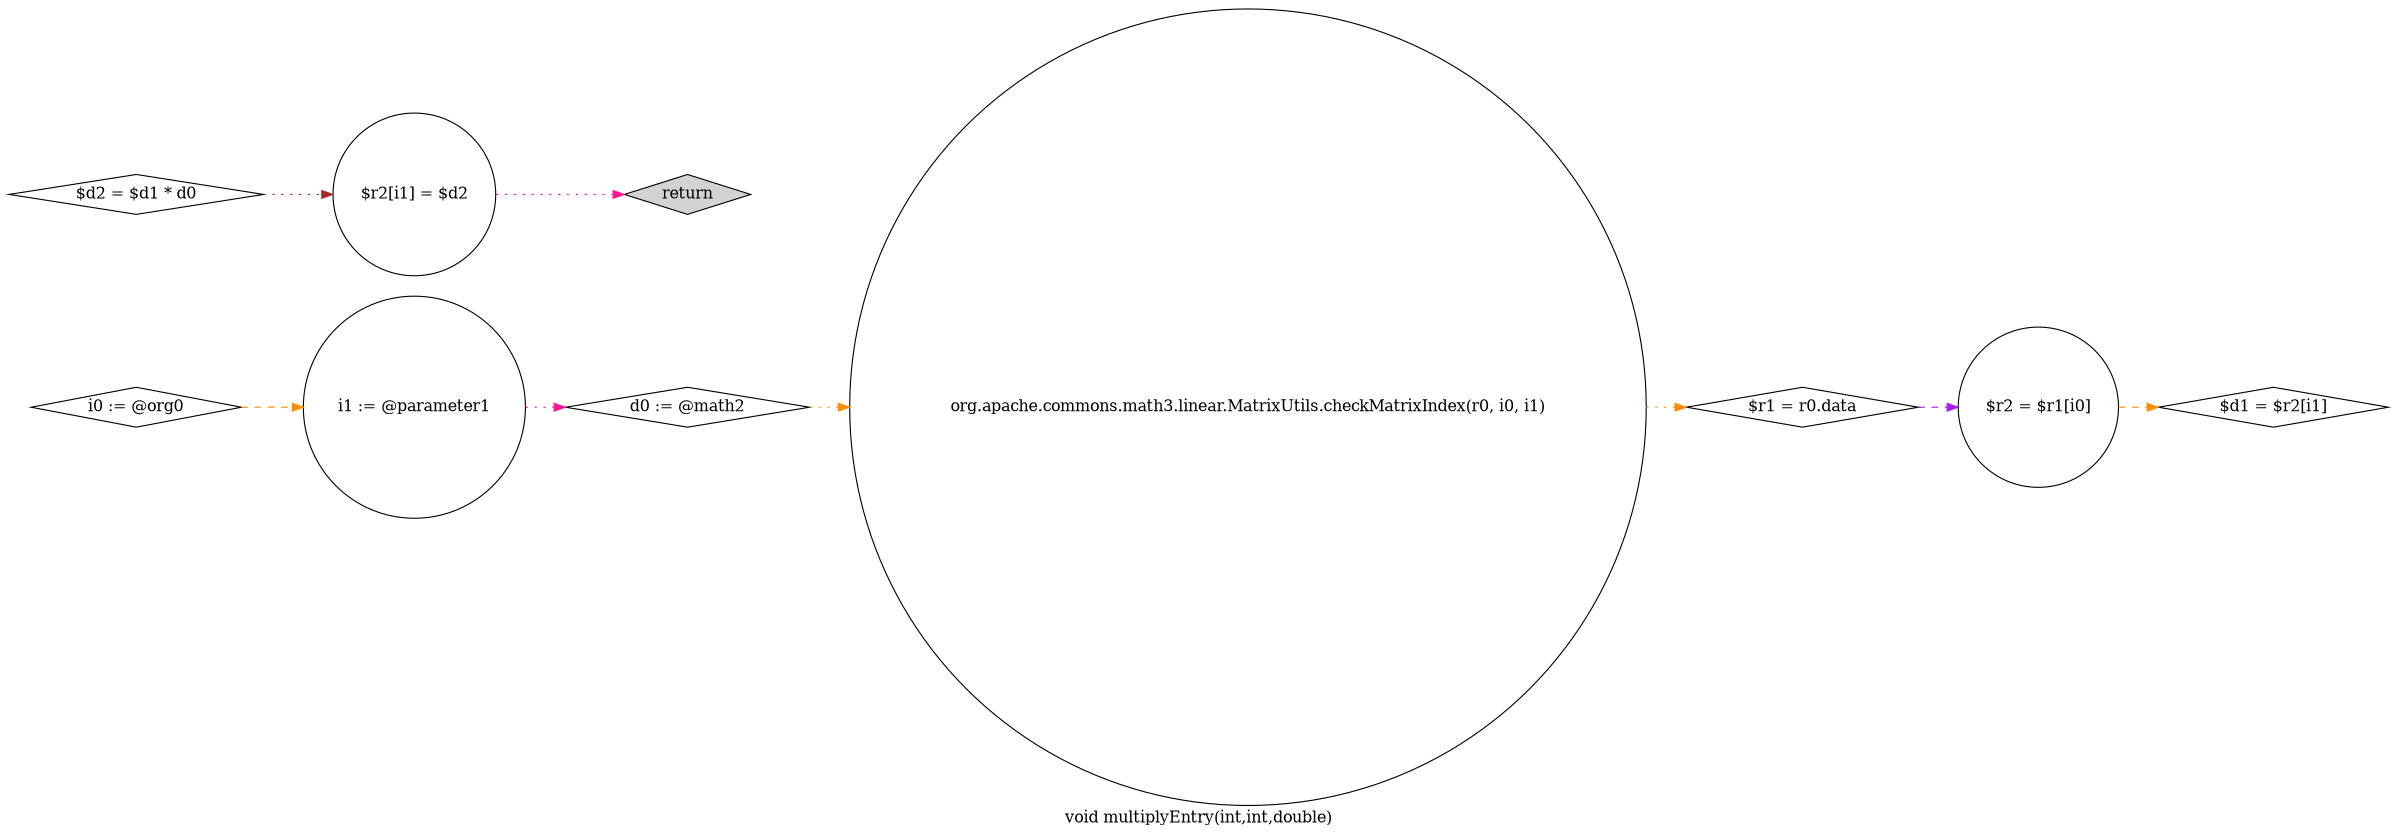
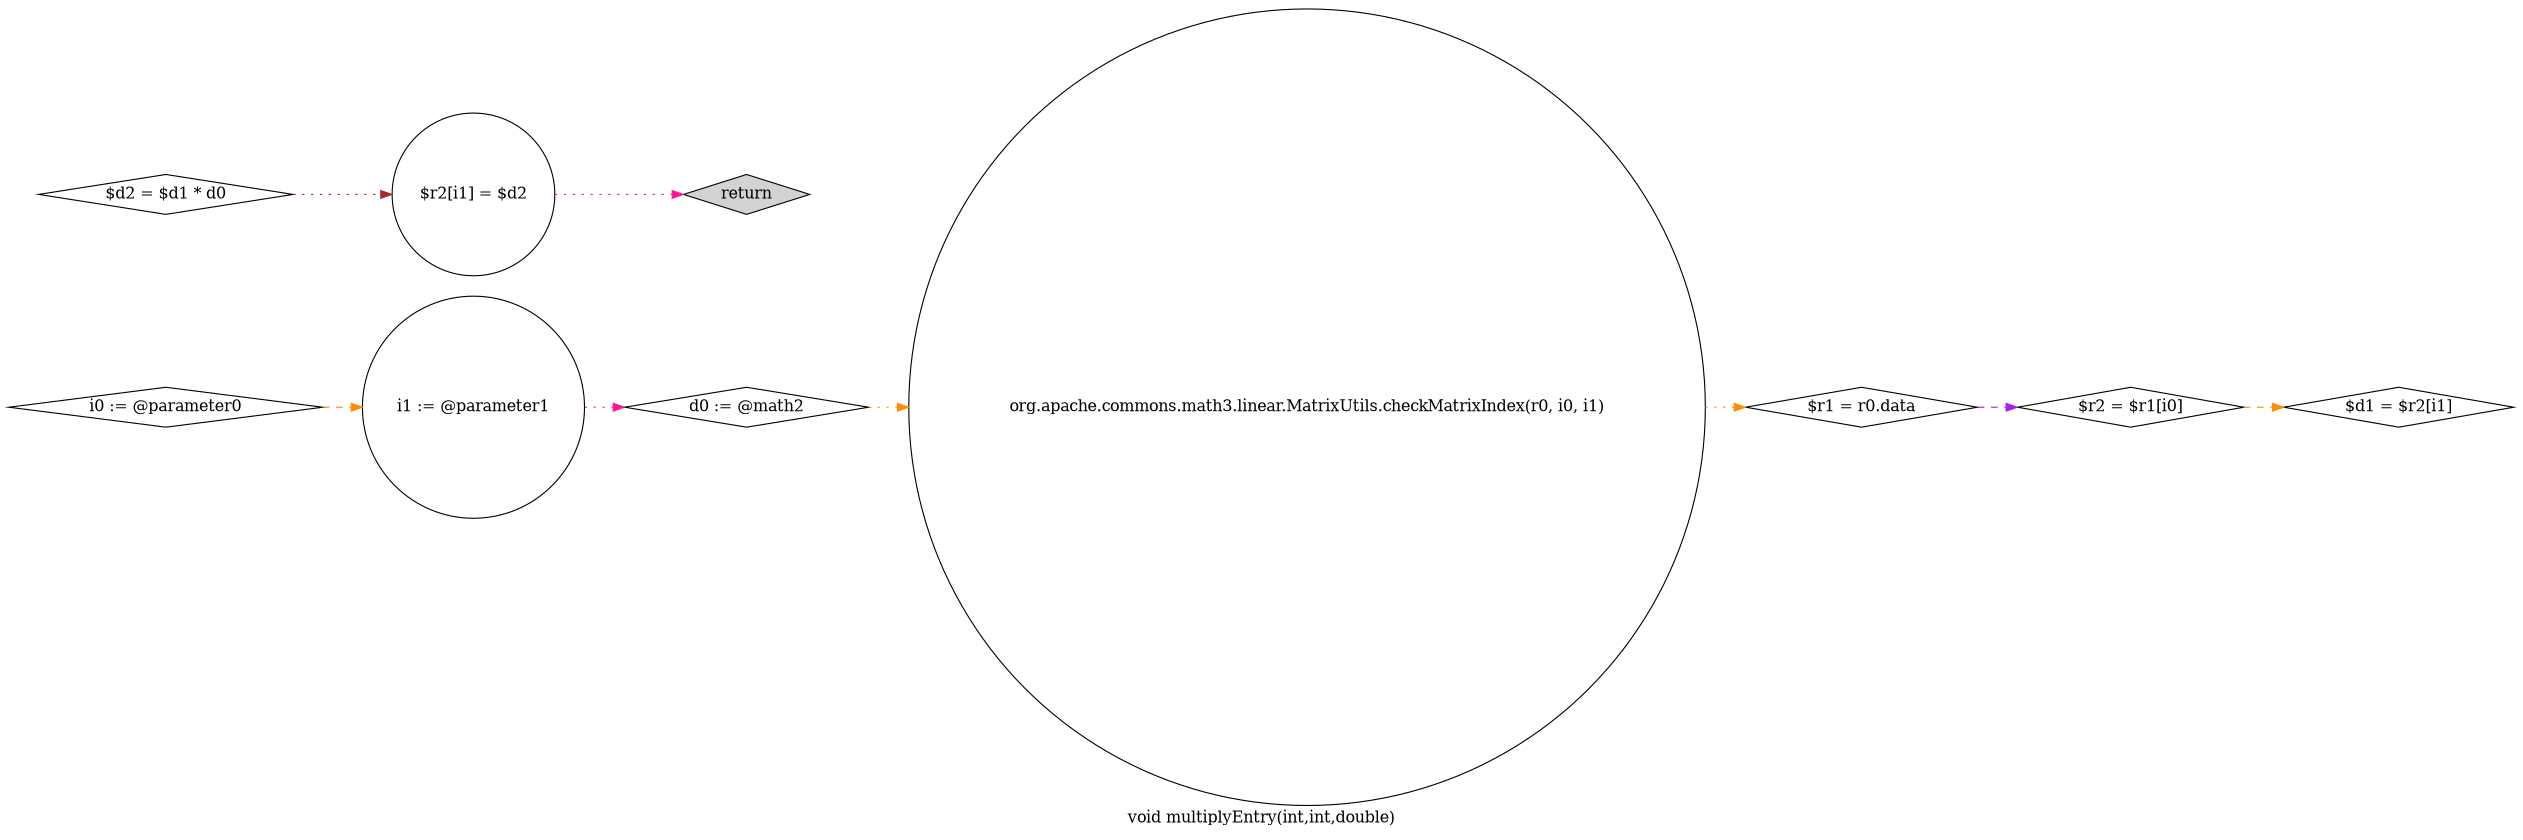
(136, 407) -> (166, 407)
(2038, 407) -> (2131, 407)
